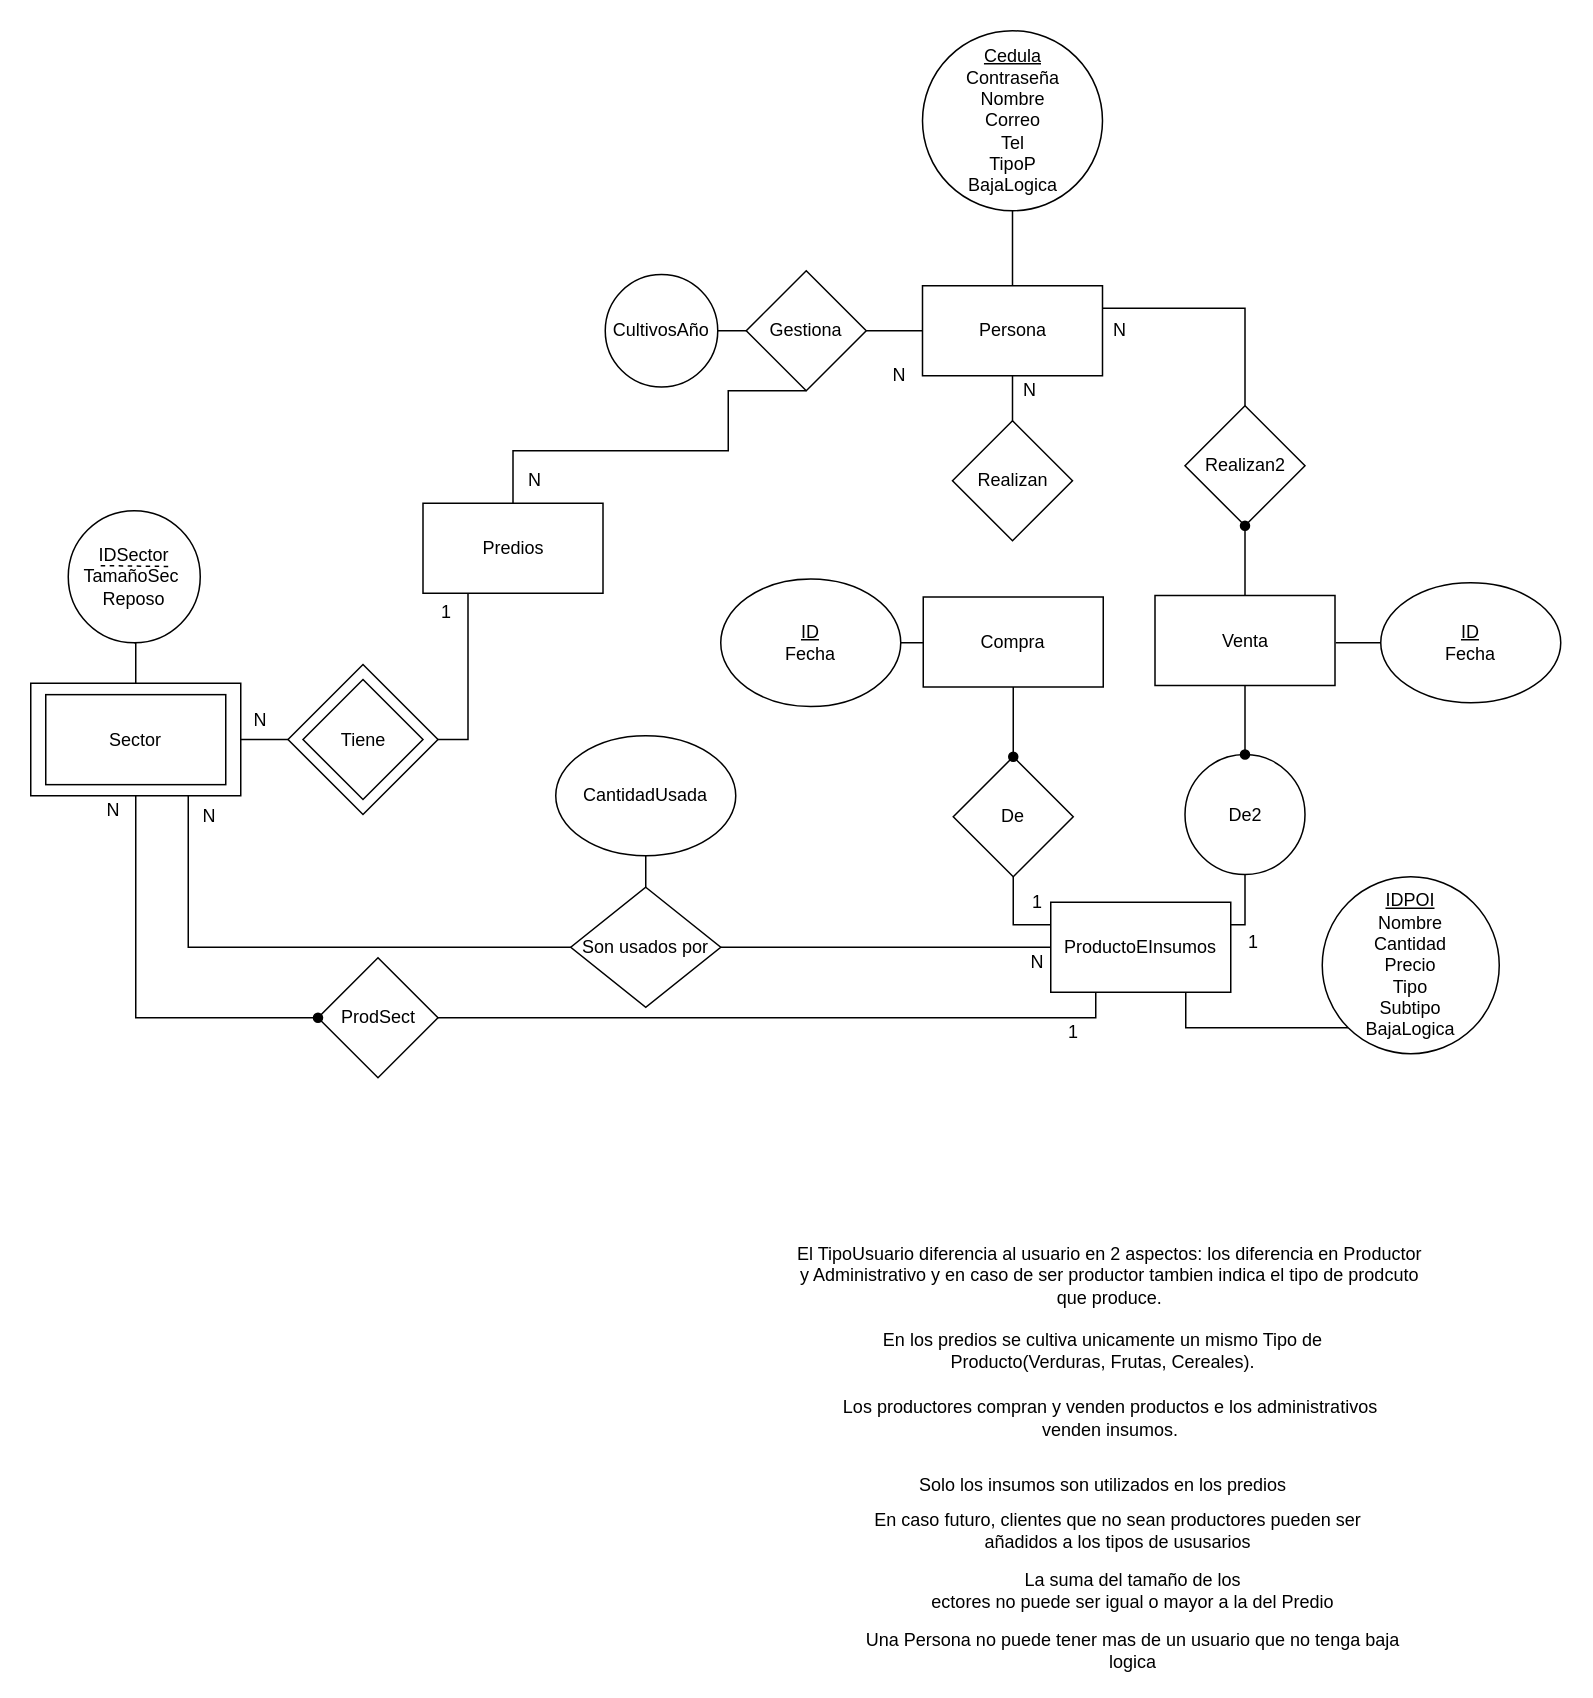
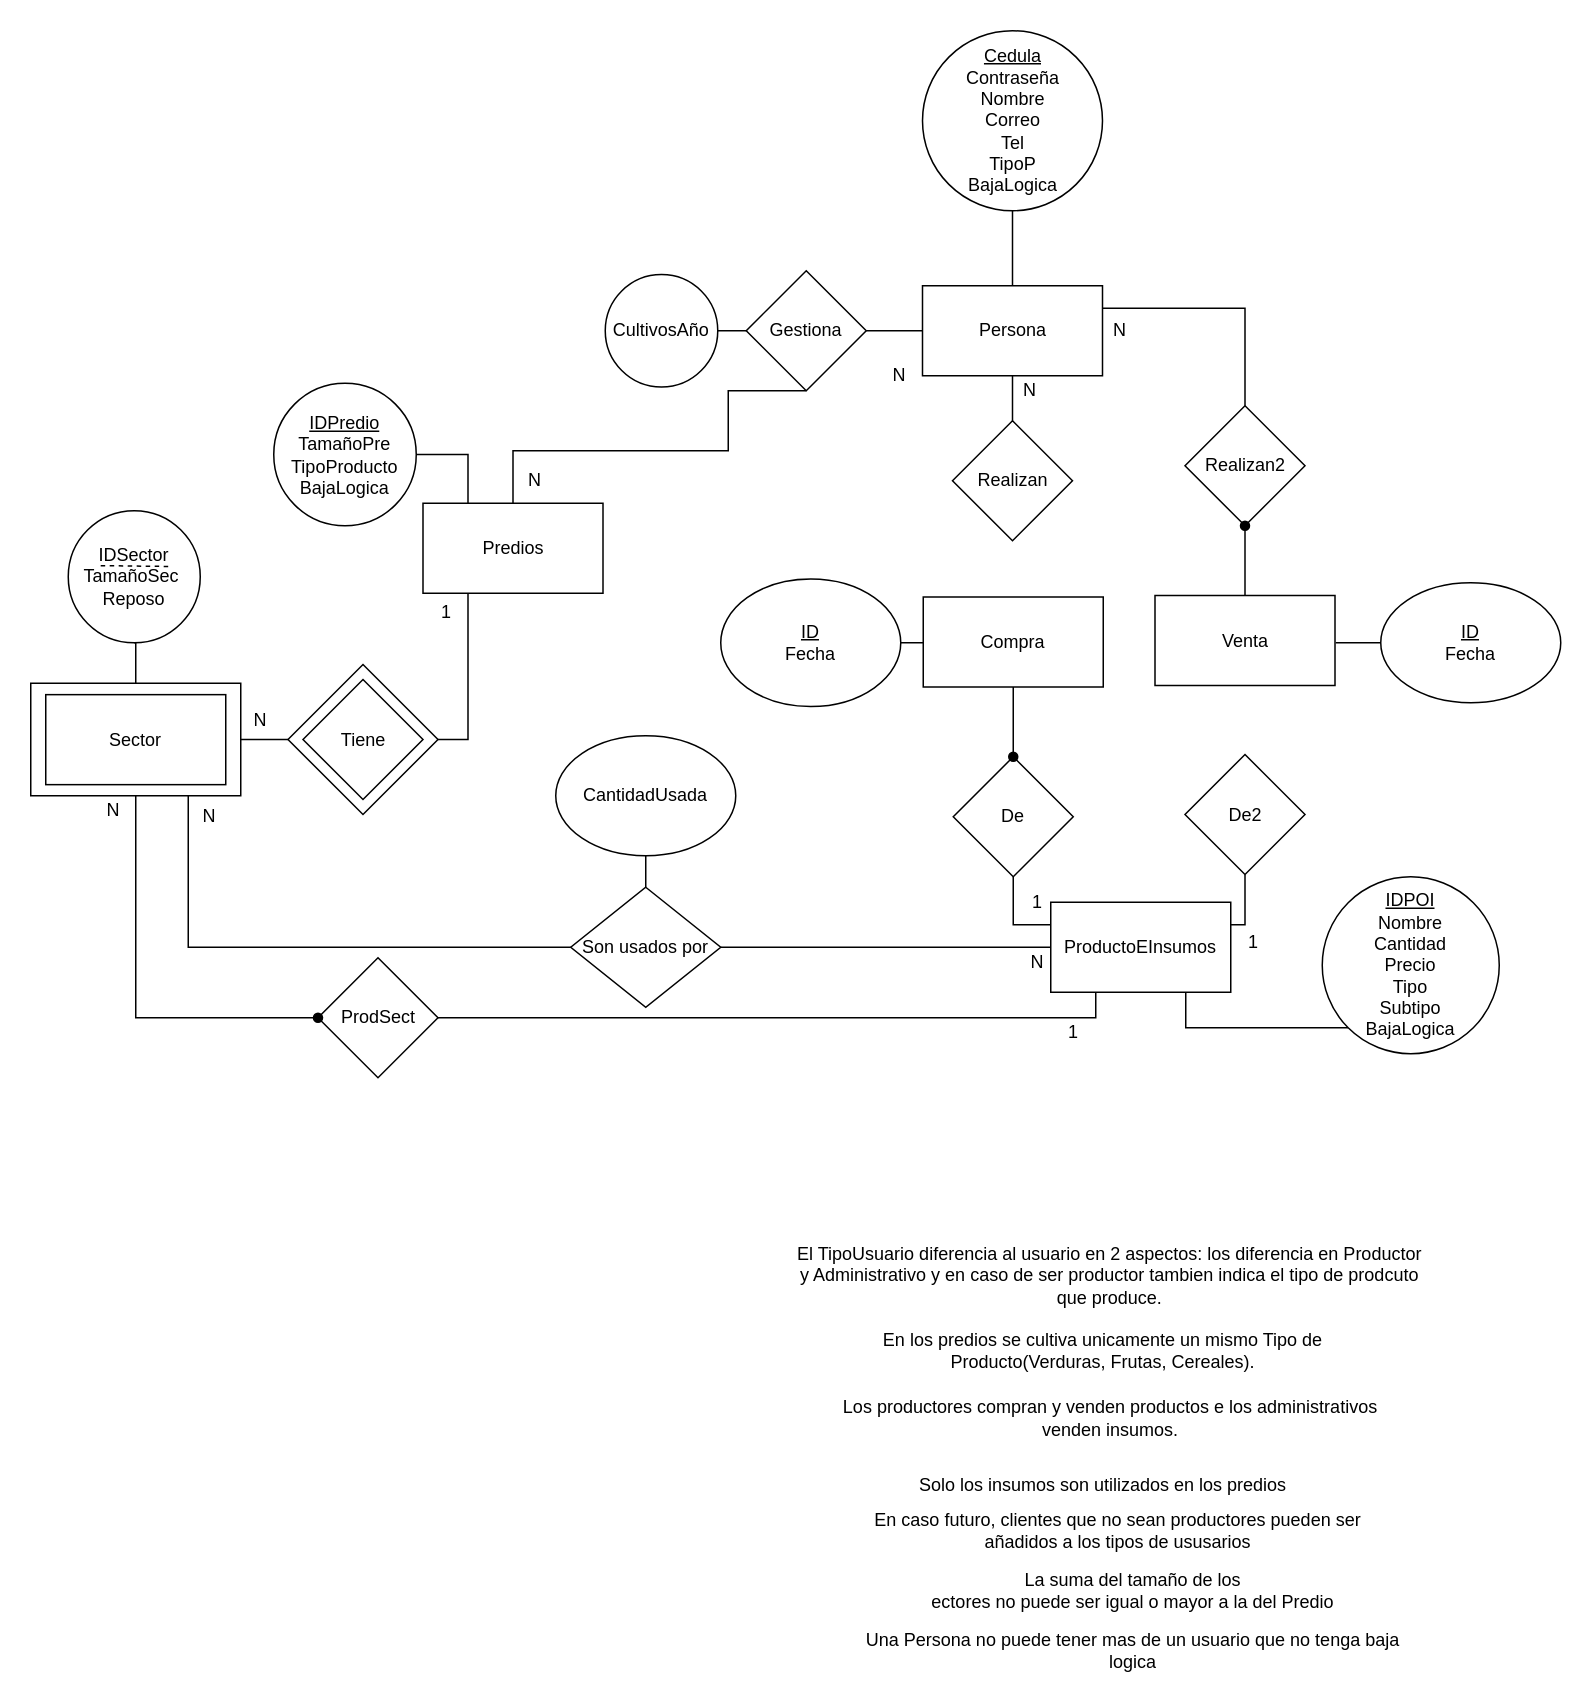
none -> (345, 455)
none -> (467, 455)
(1245, 718) -> none
(1245, 815) -> (1245, 815)
